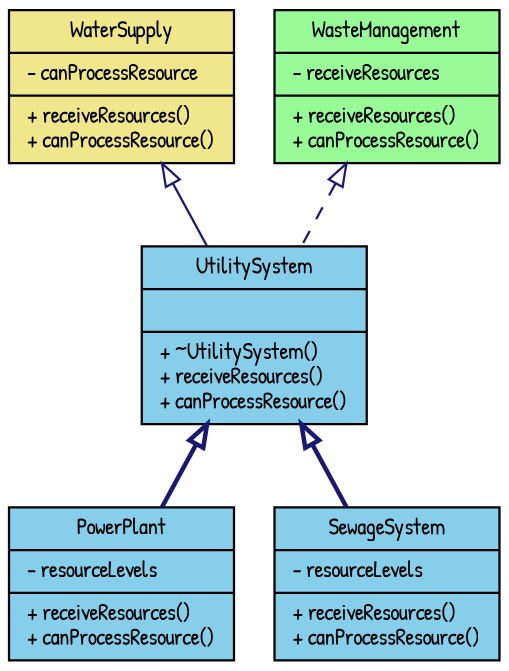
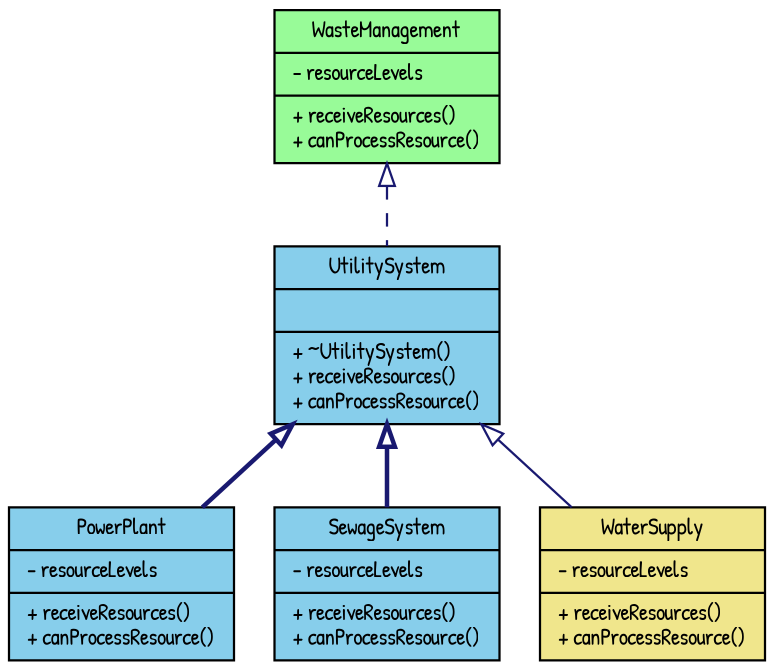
(112, 73) -> (623, 570)
(367, 73) -> (358, 73)
(190, 215) -> (535, 474)
